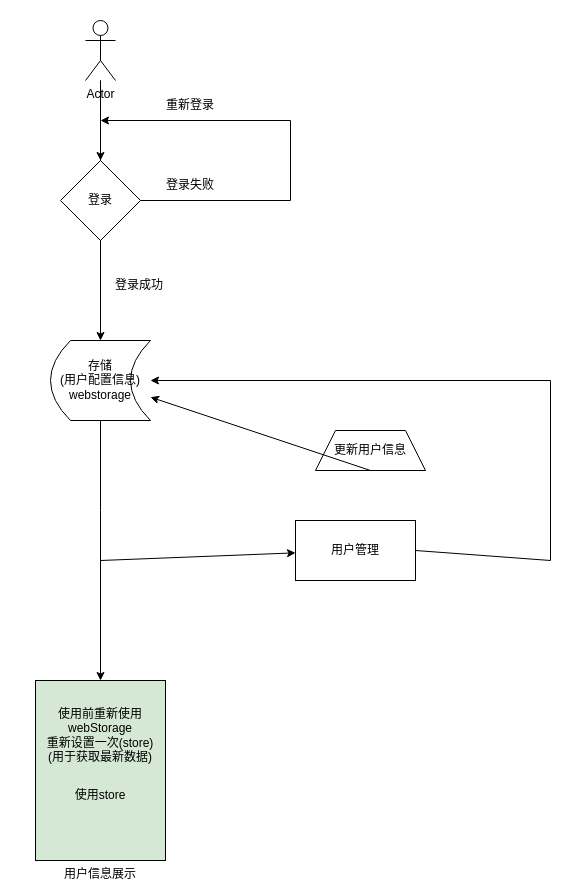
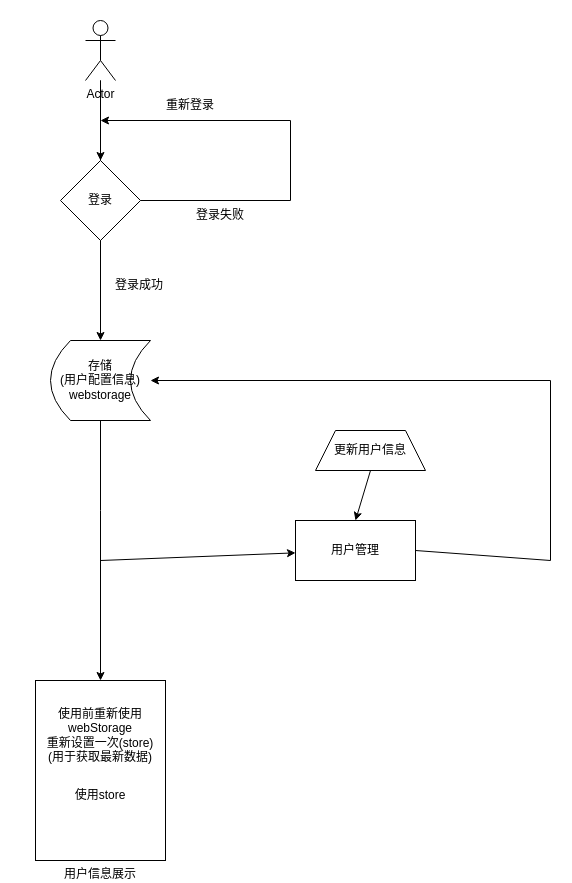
(191, 186) -> (221, 216)
(264, 435) -> (364, 492)
(101, 771) -> (101, 771)
